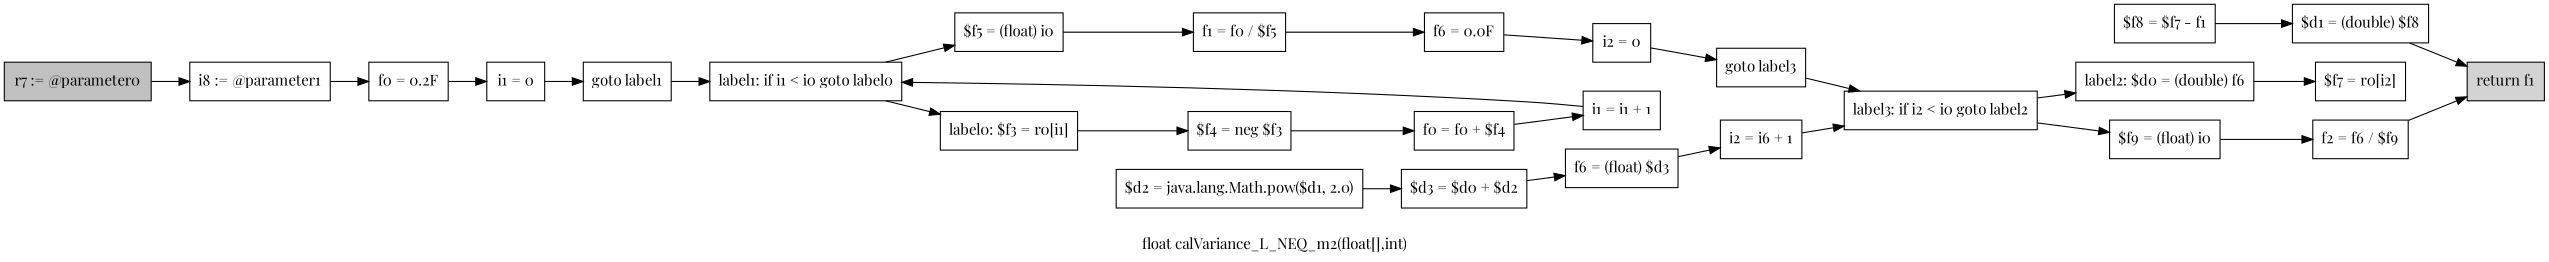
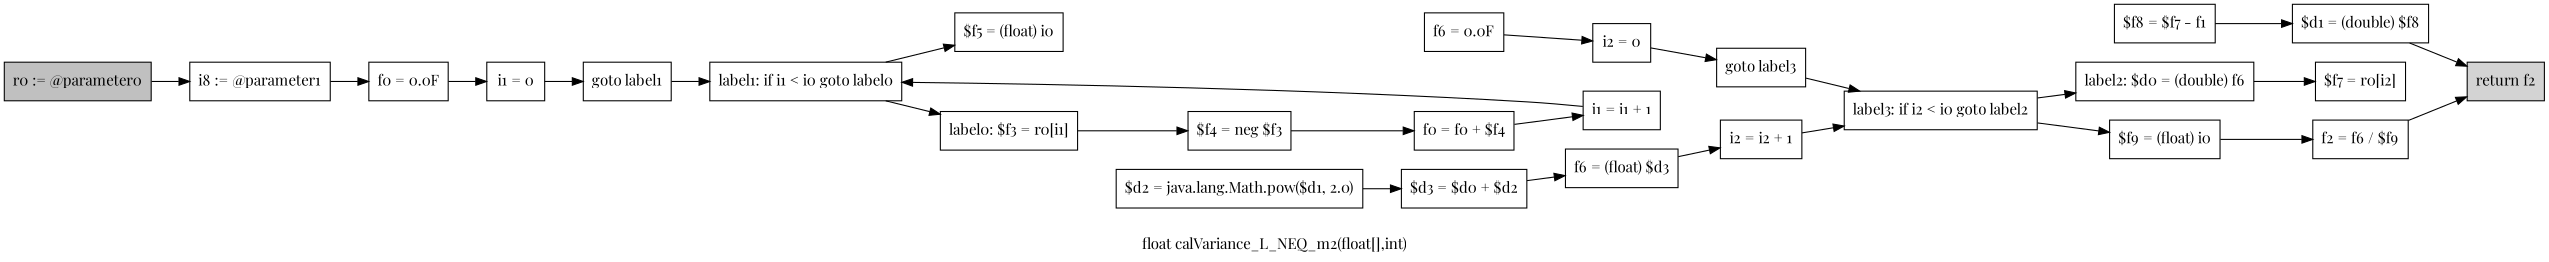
(1239, 32) -> none
(78, 81) -> (78, 81)
(409, 81) -> (409, 81)
(2506, 81) -> (2506, 81)
(1761, 139) -> (1761, 139)
